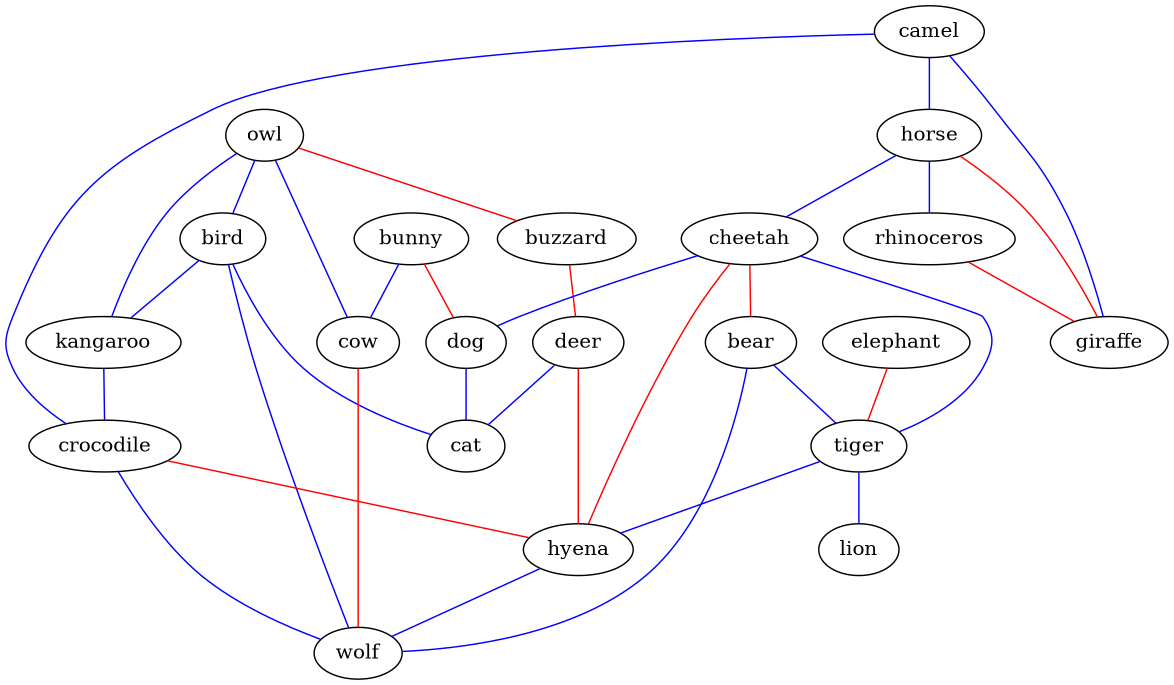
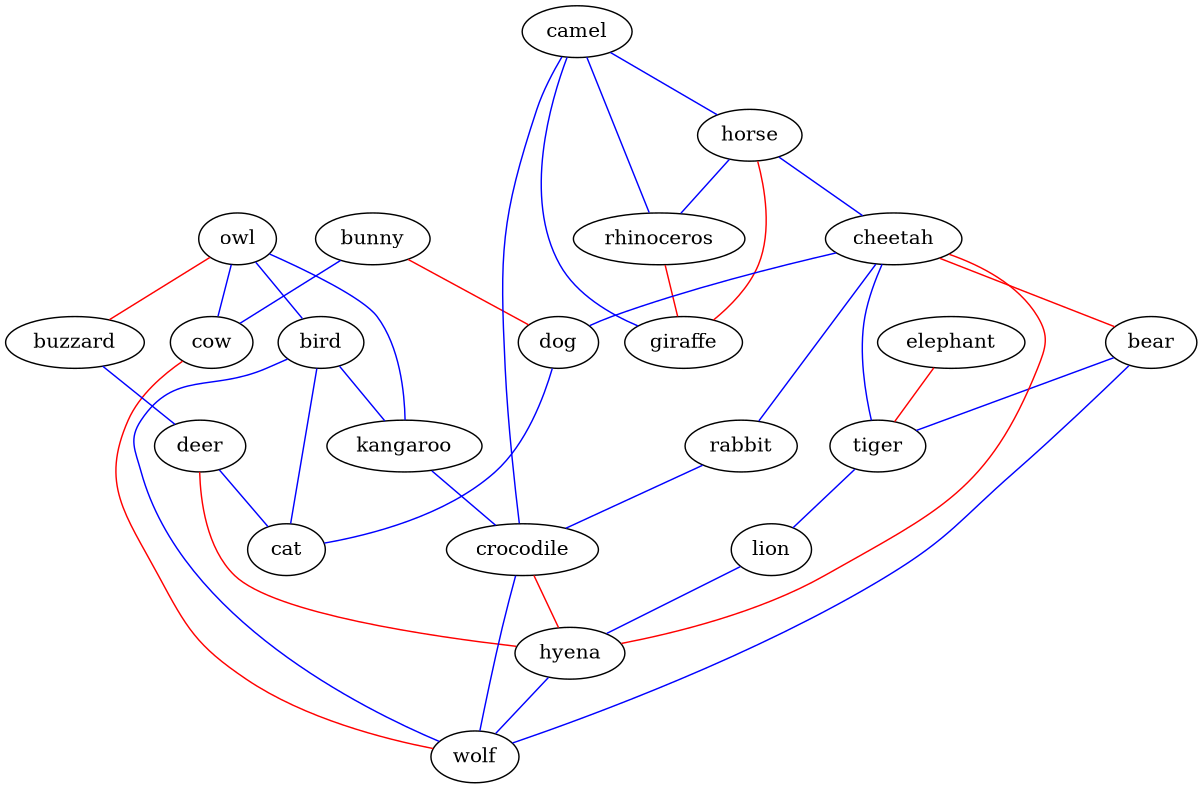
none -> (618, 135)
(572, 287) -> (135, 392)
none -> (741, 446)
(720, 497) -> (674, 600)
